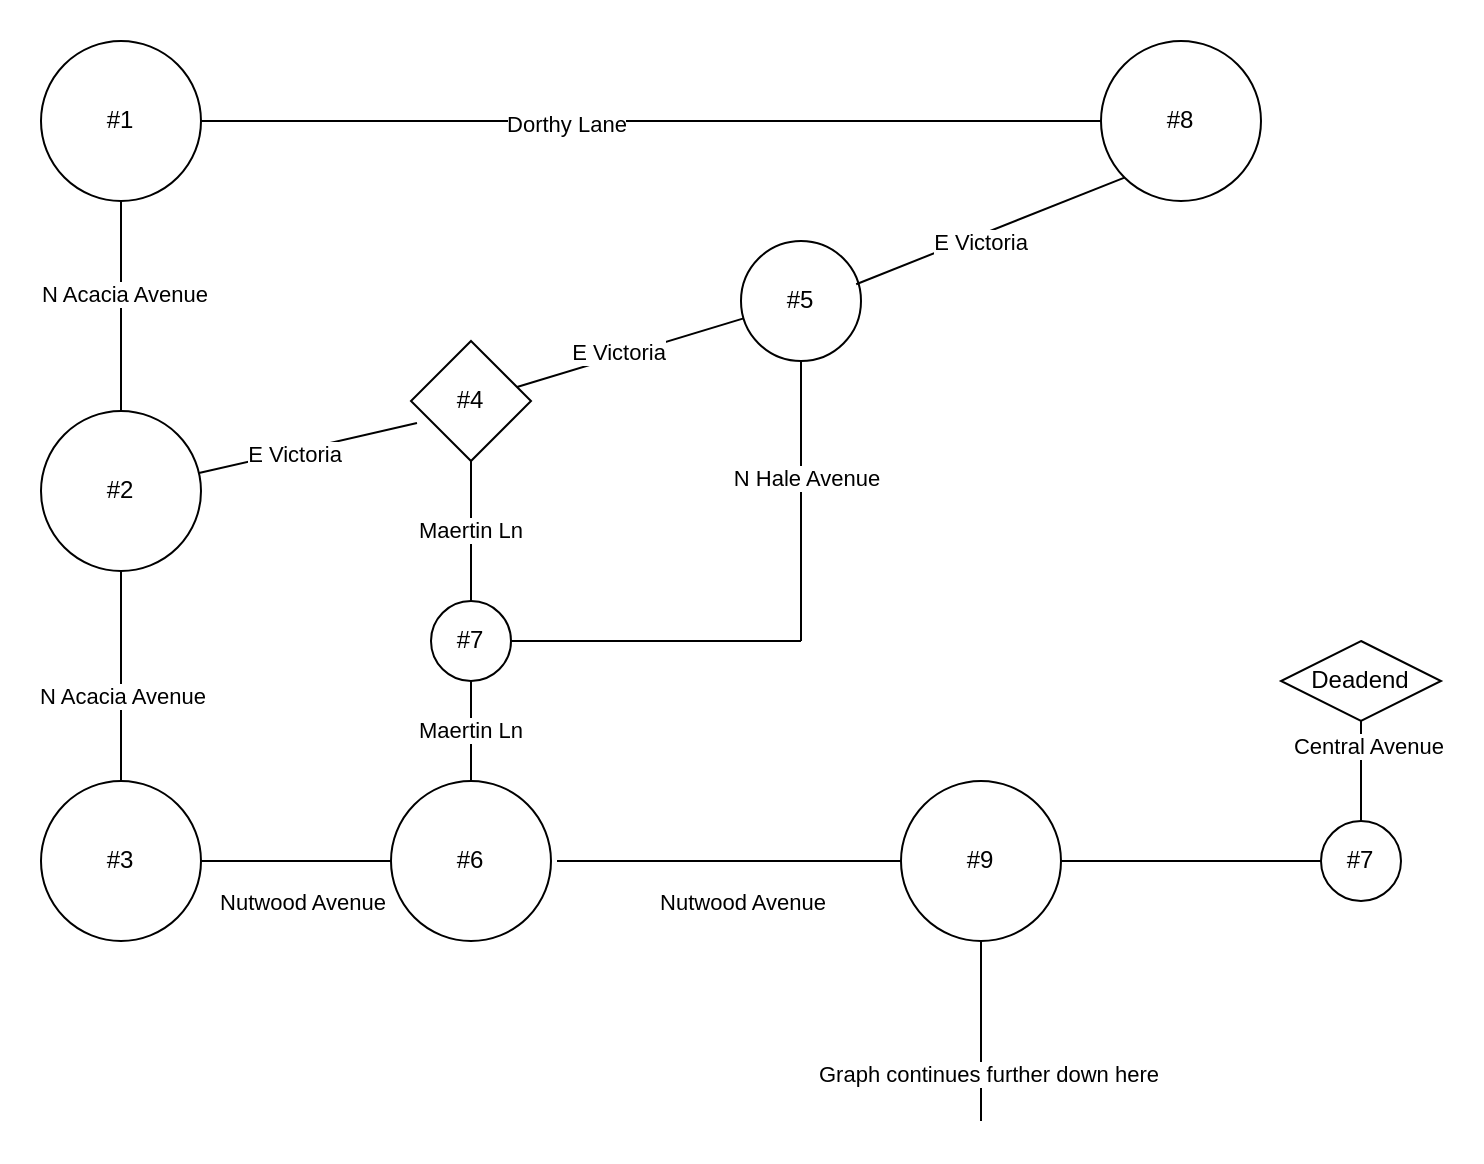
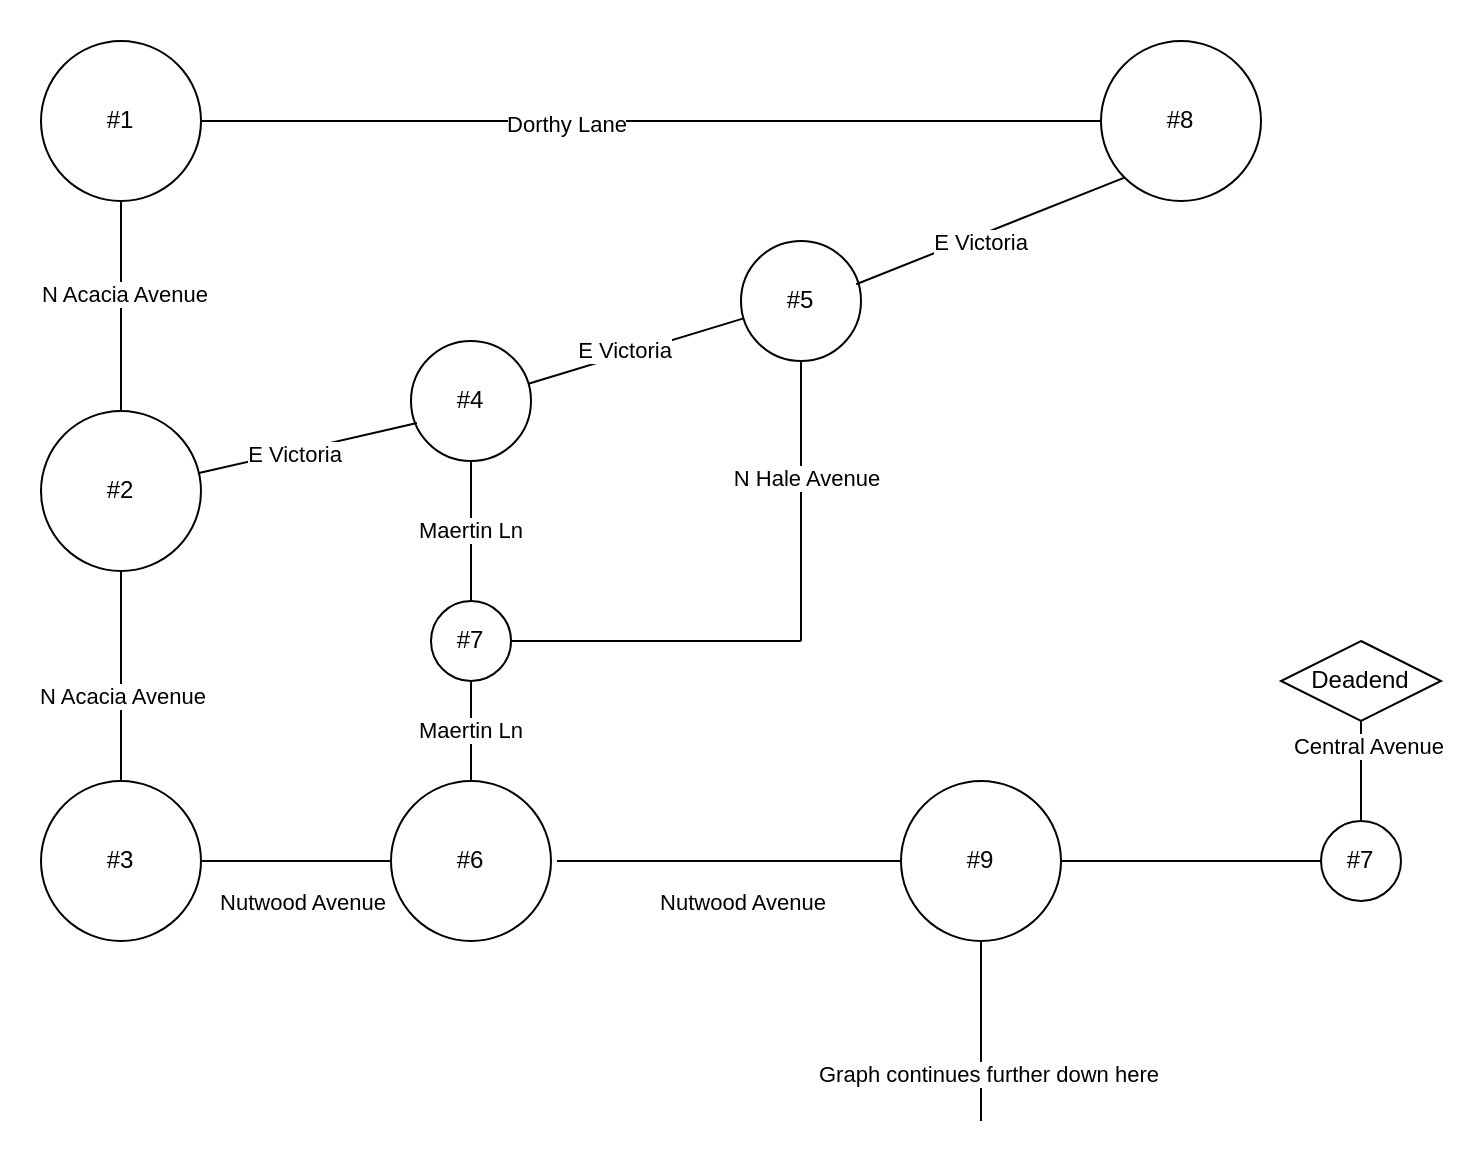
(471, 401) -> (471, 401)
